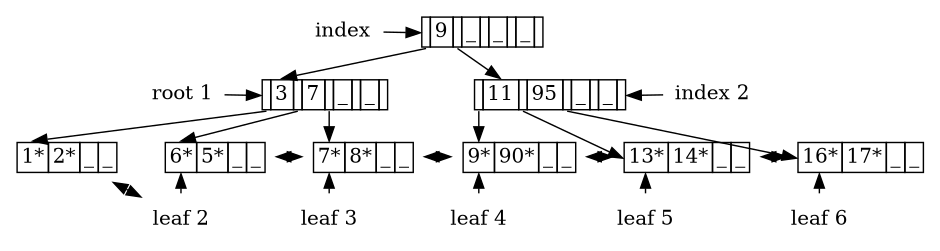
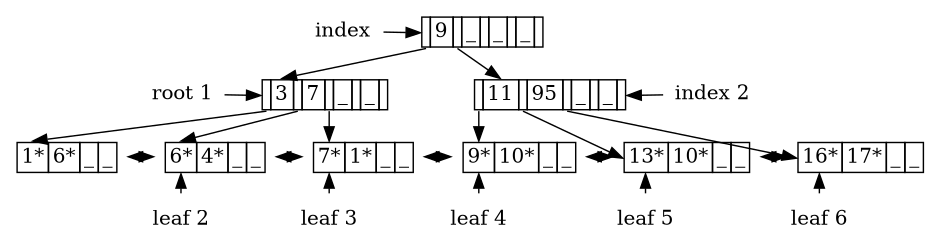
(64, 157) -> (64, 157)
(212, 157) -> (212, 157)
(361, 157) -> (361, 157)
(517, 157) -> (517, 157)
(690, 157) -> (690, 157)
(127, 190) -> (143, 157)
